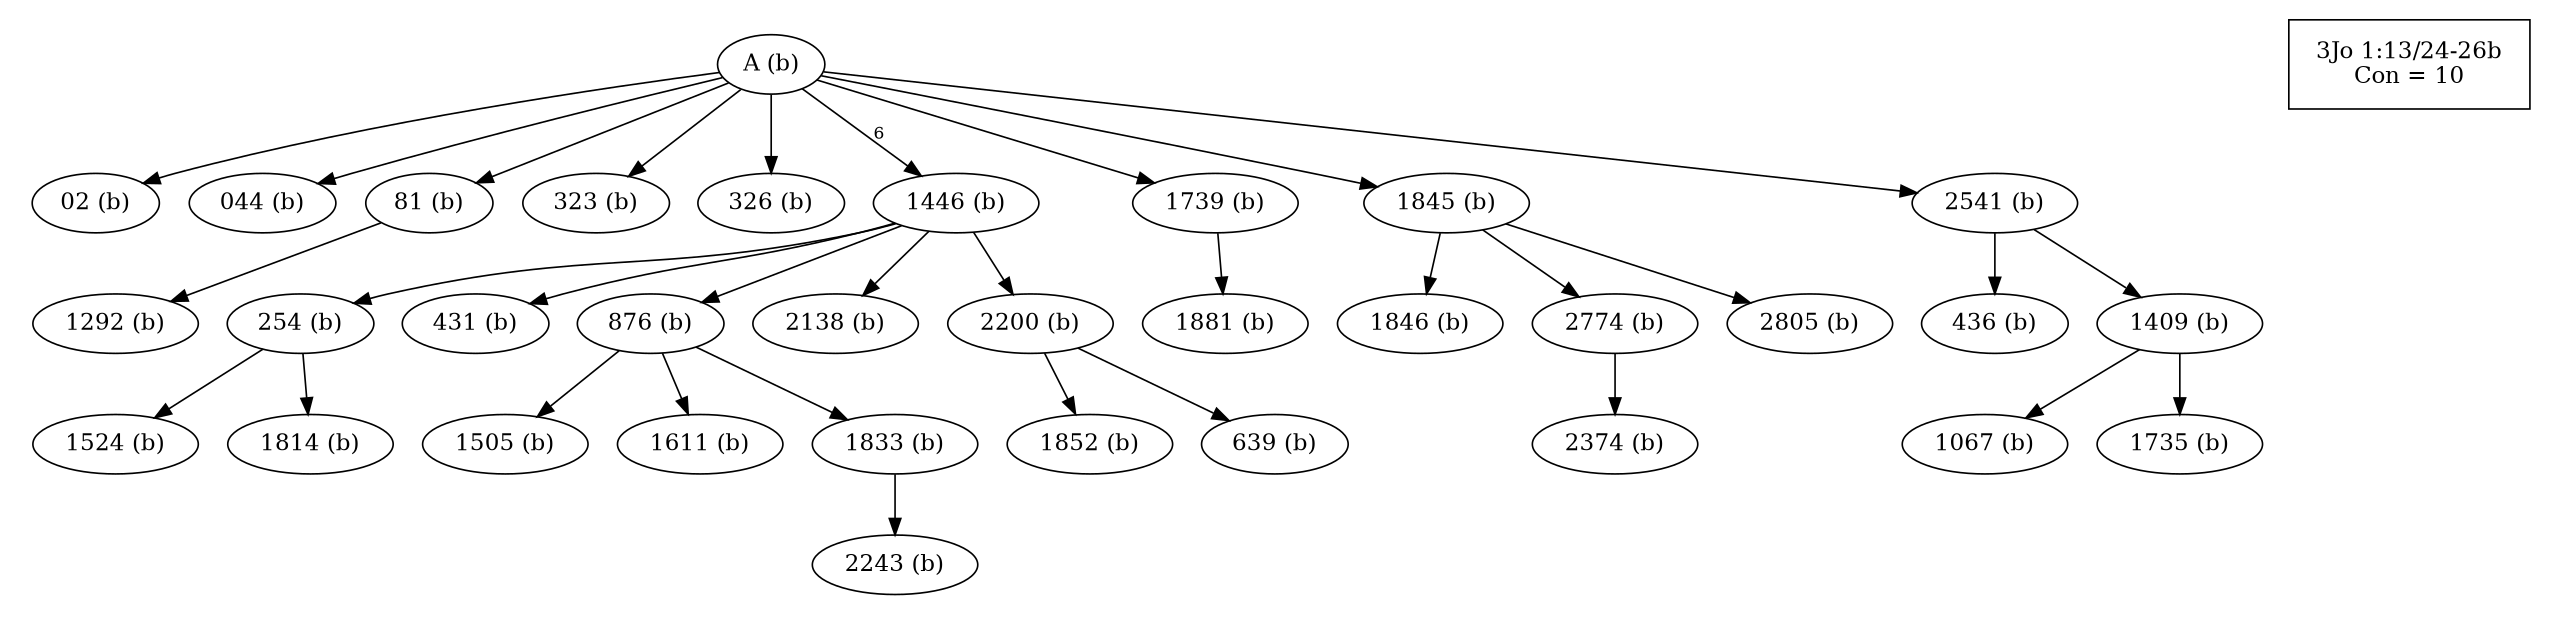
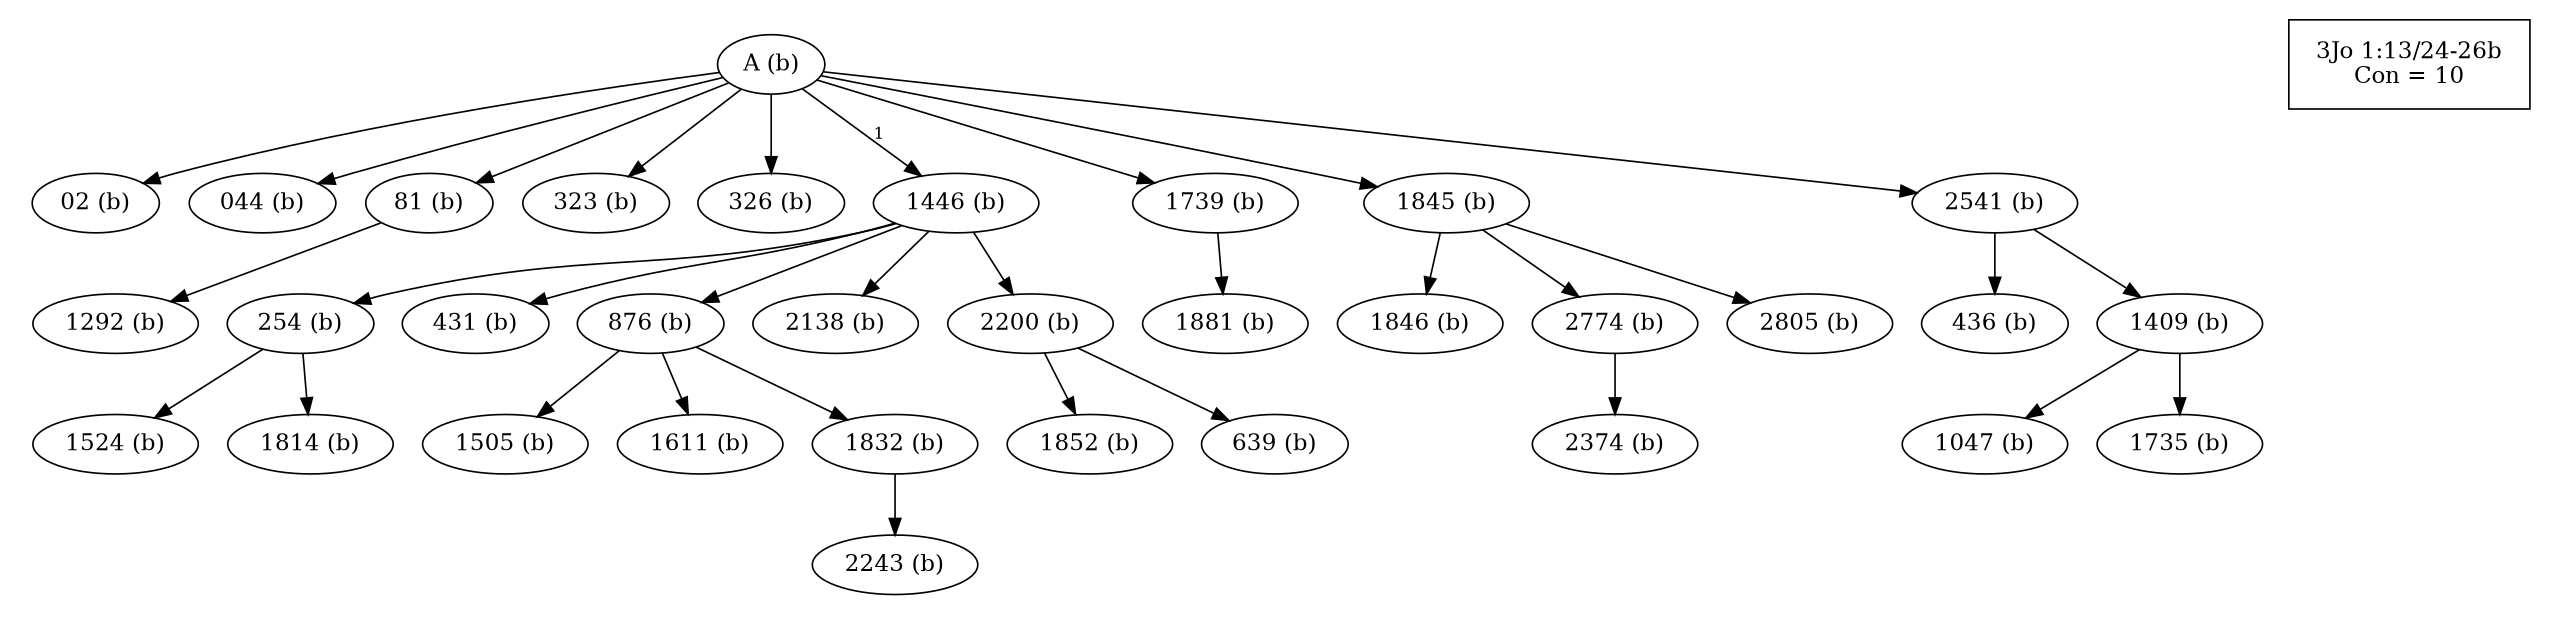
(879, 135) -> (879, 135)
(895, 444) -> (895, 444)
(1985, 444) -> (1985, 444)
